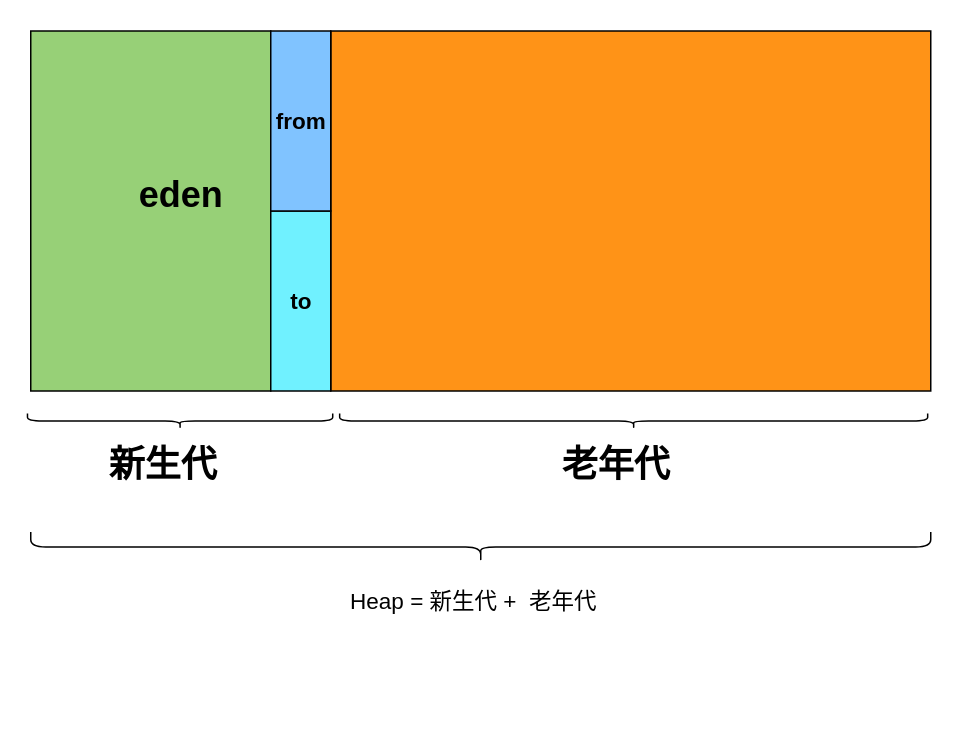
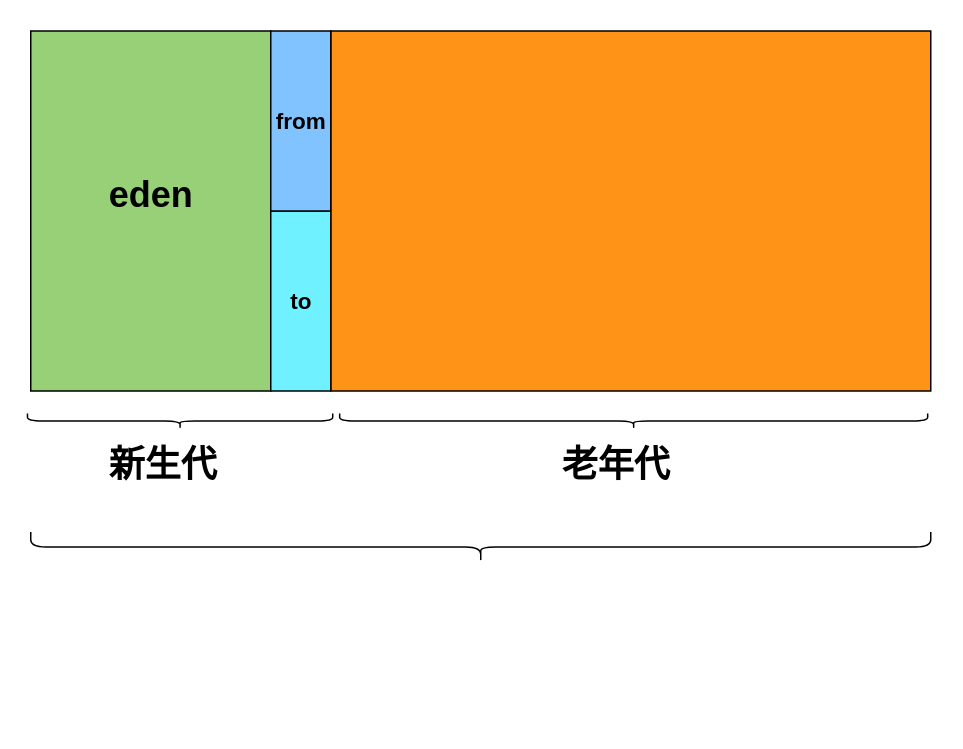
(181, 196) -> (151, 196)
(473, 601) -> none
